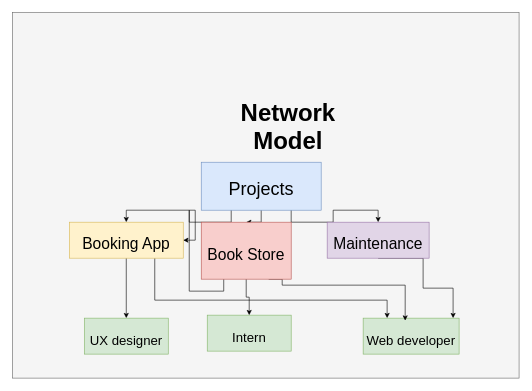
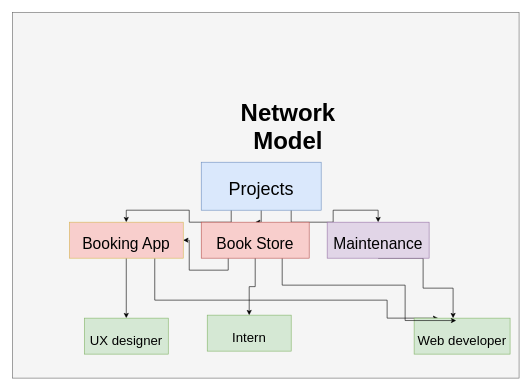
(126, 240) -> (126, 240)
(246, 251) -> (255, 240)
(411, 336) -> (462, 336)
